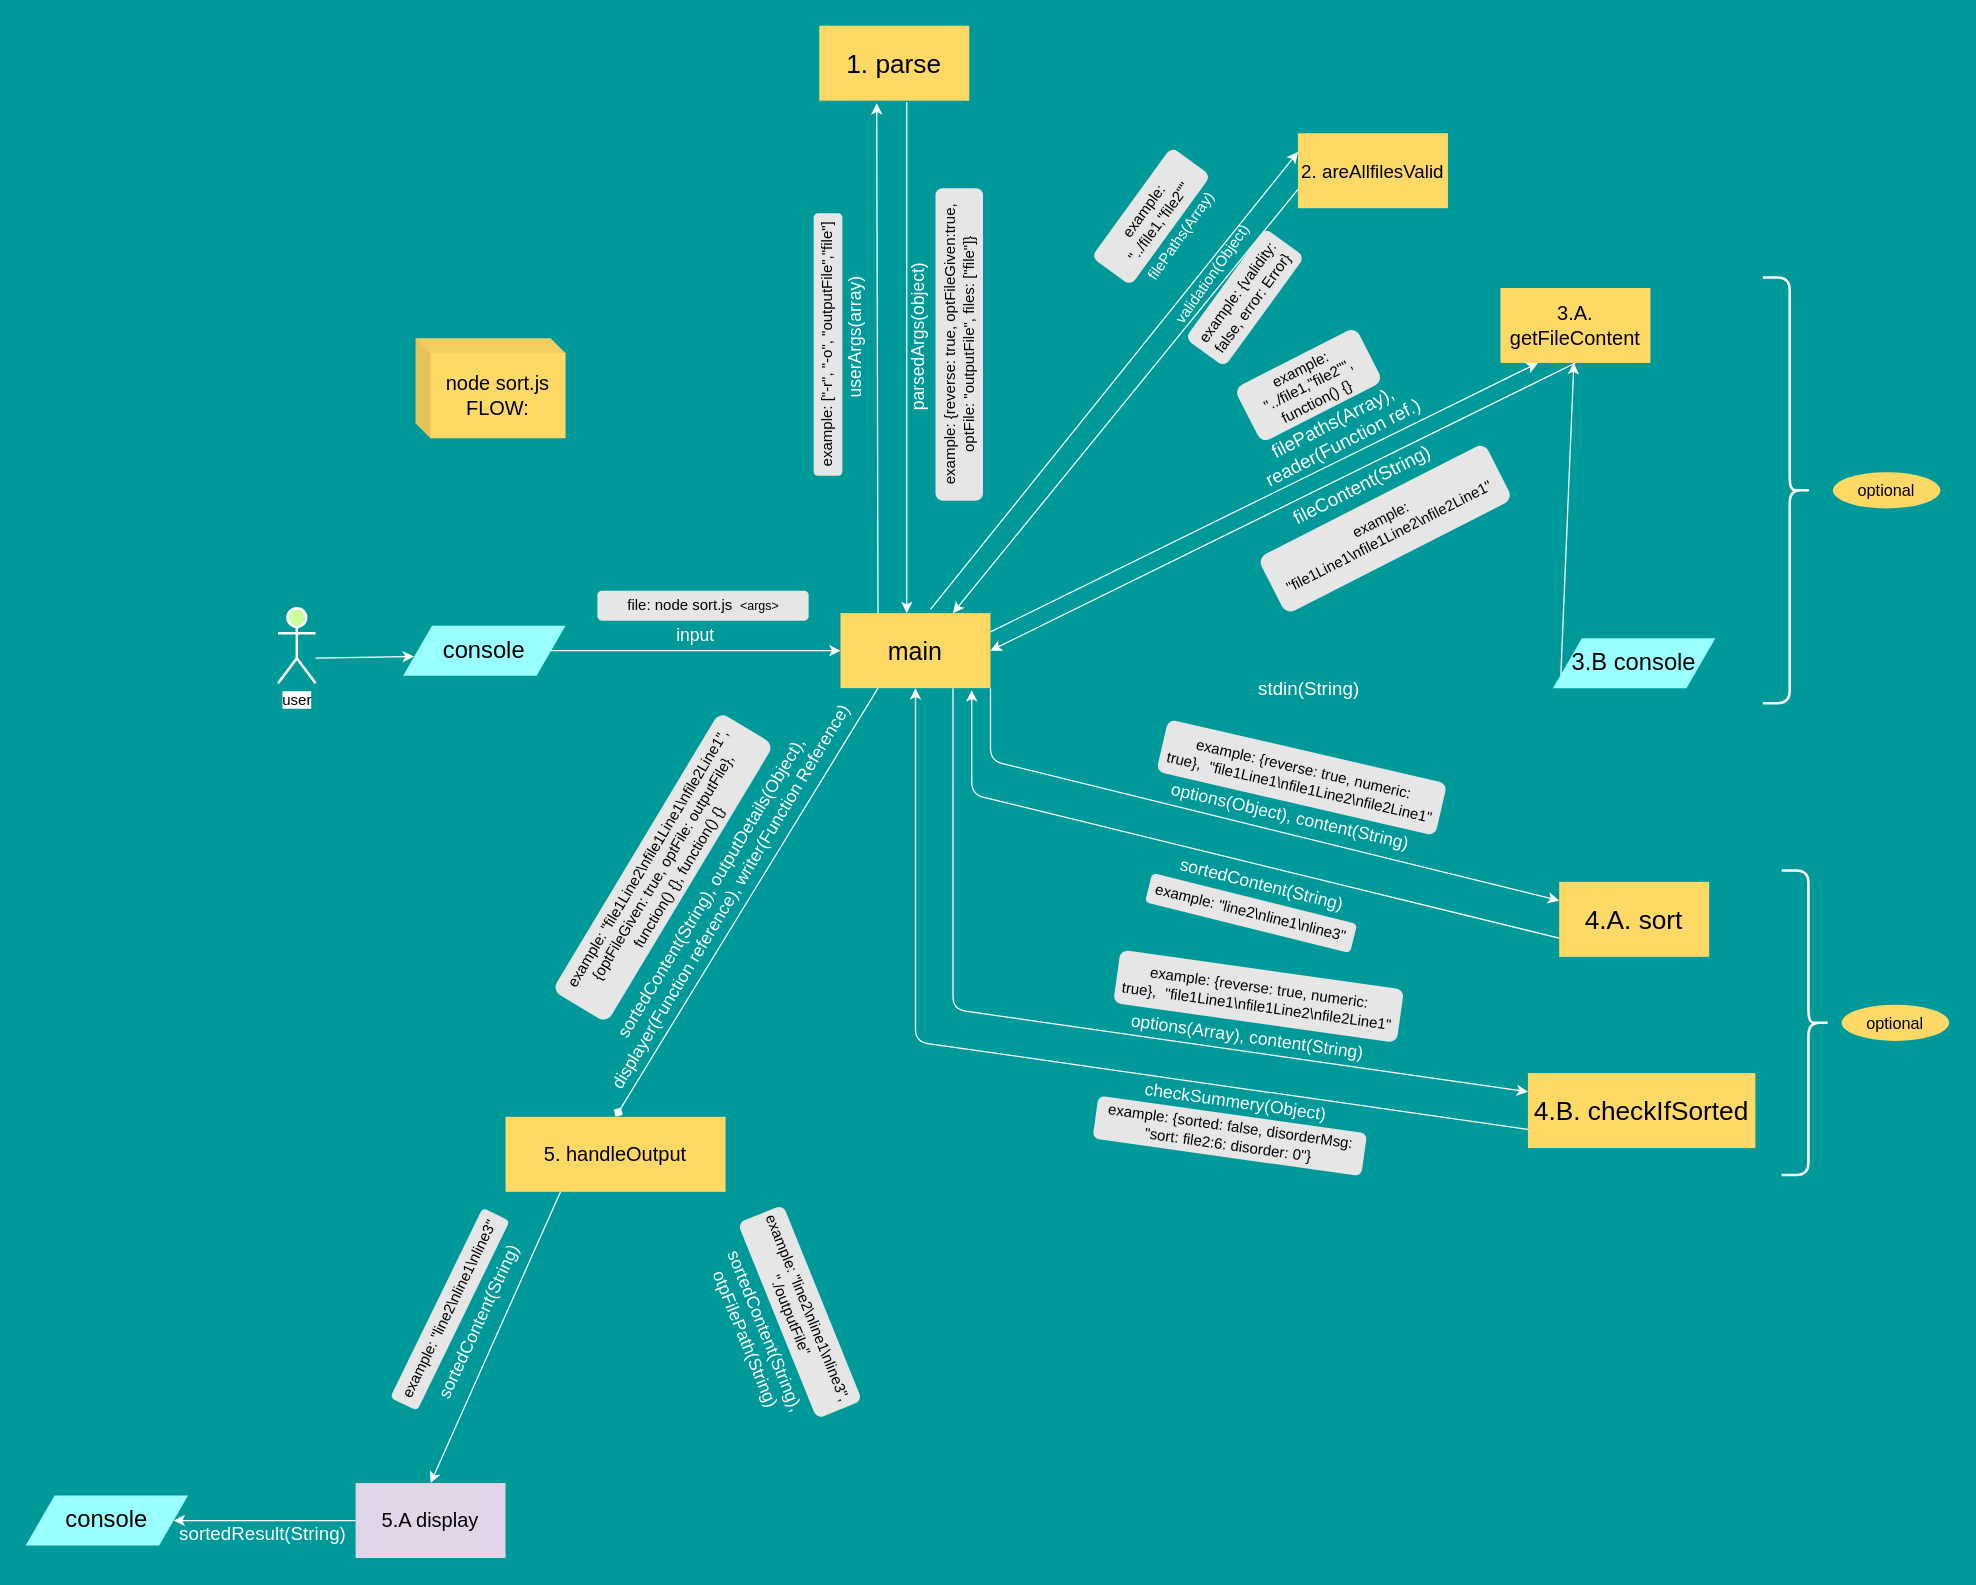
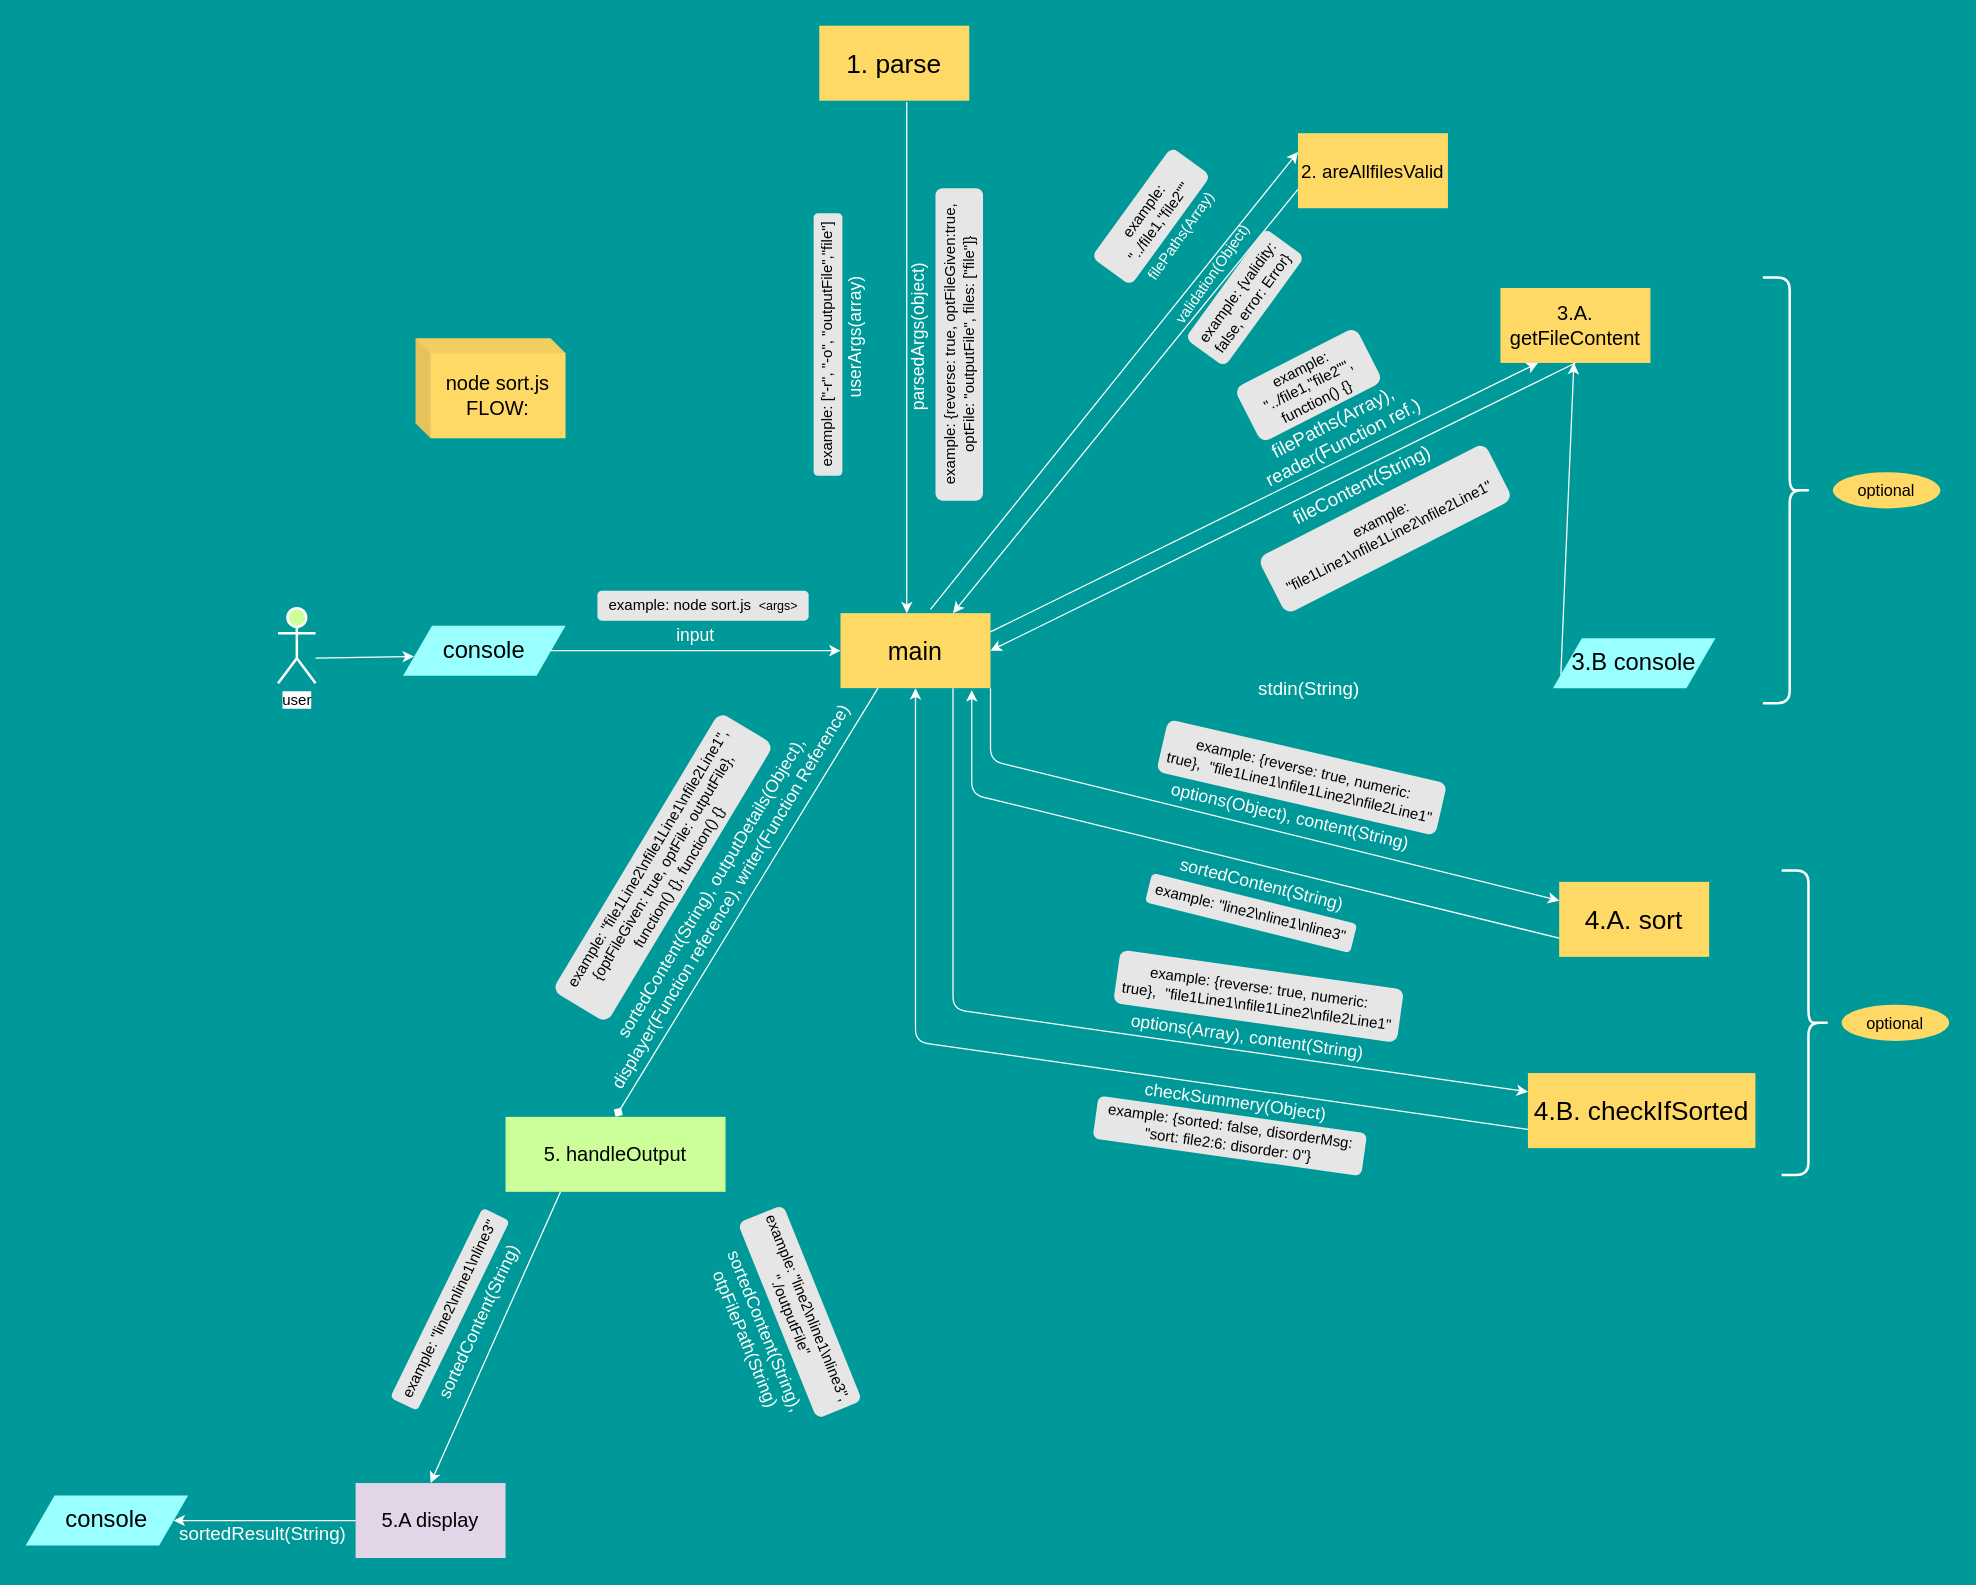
(877, 362) -> none
(704, 606) -> (704, 606)
(616, 1154) -> (616, 1154)
